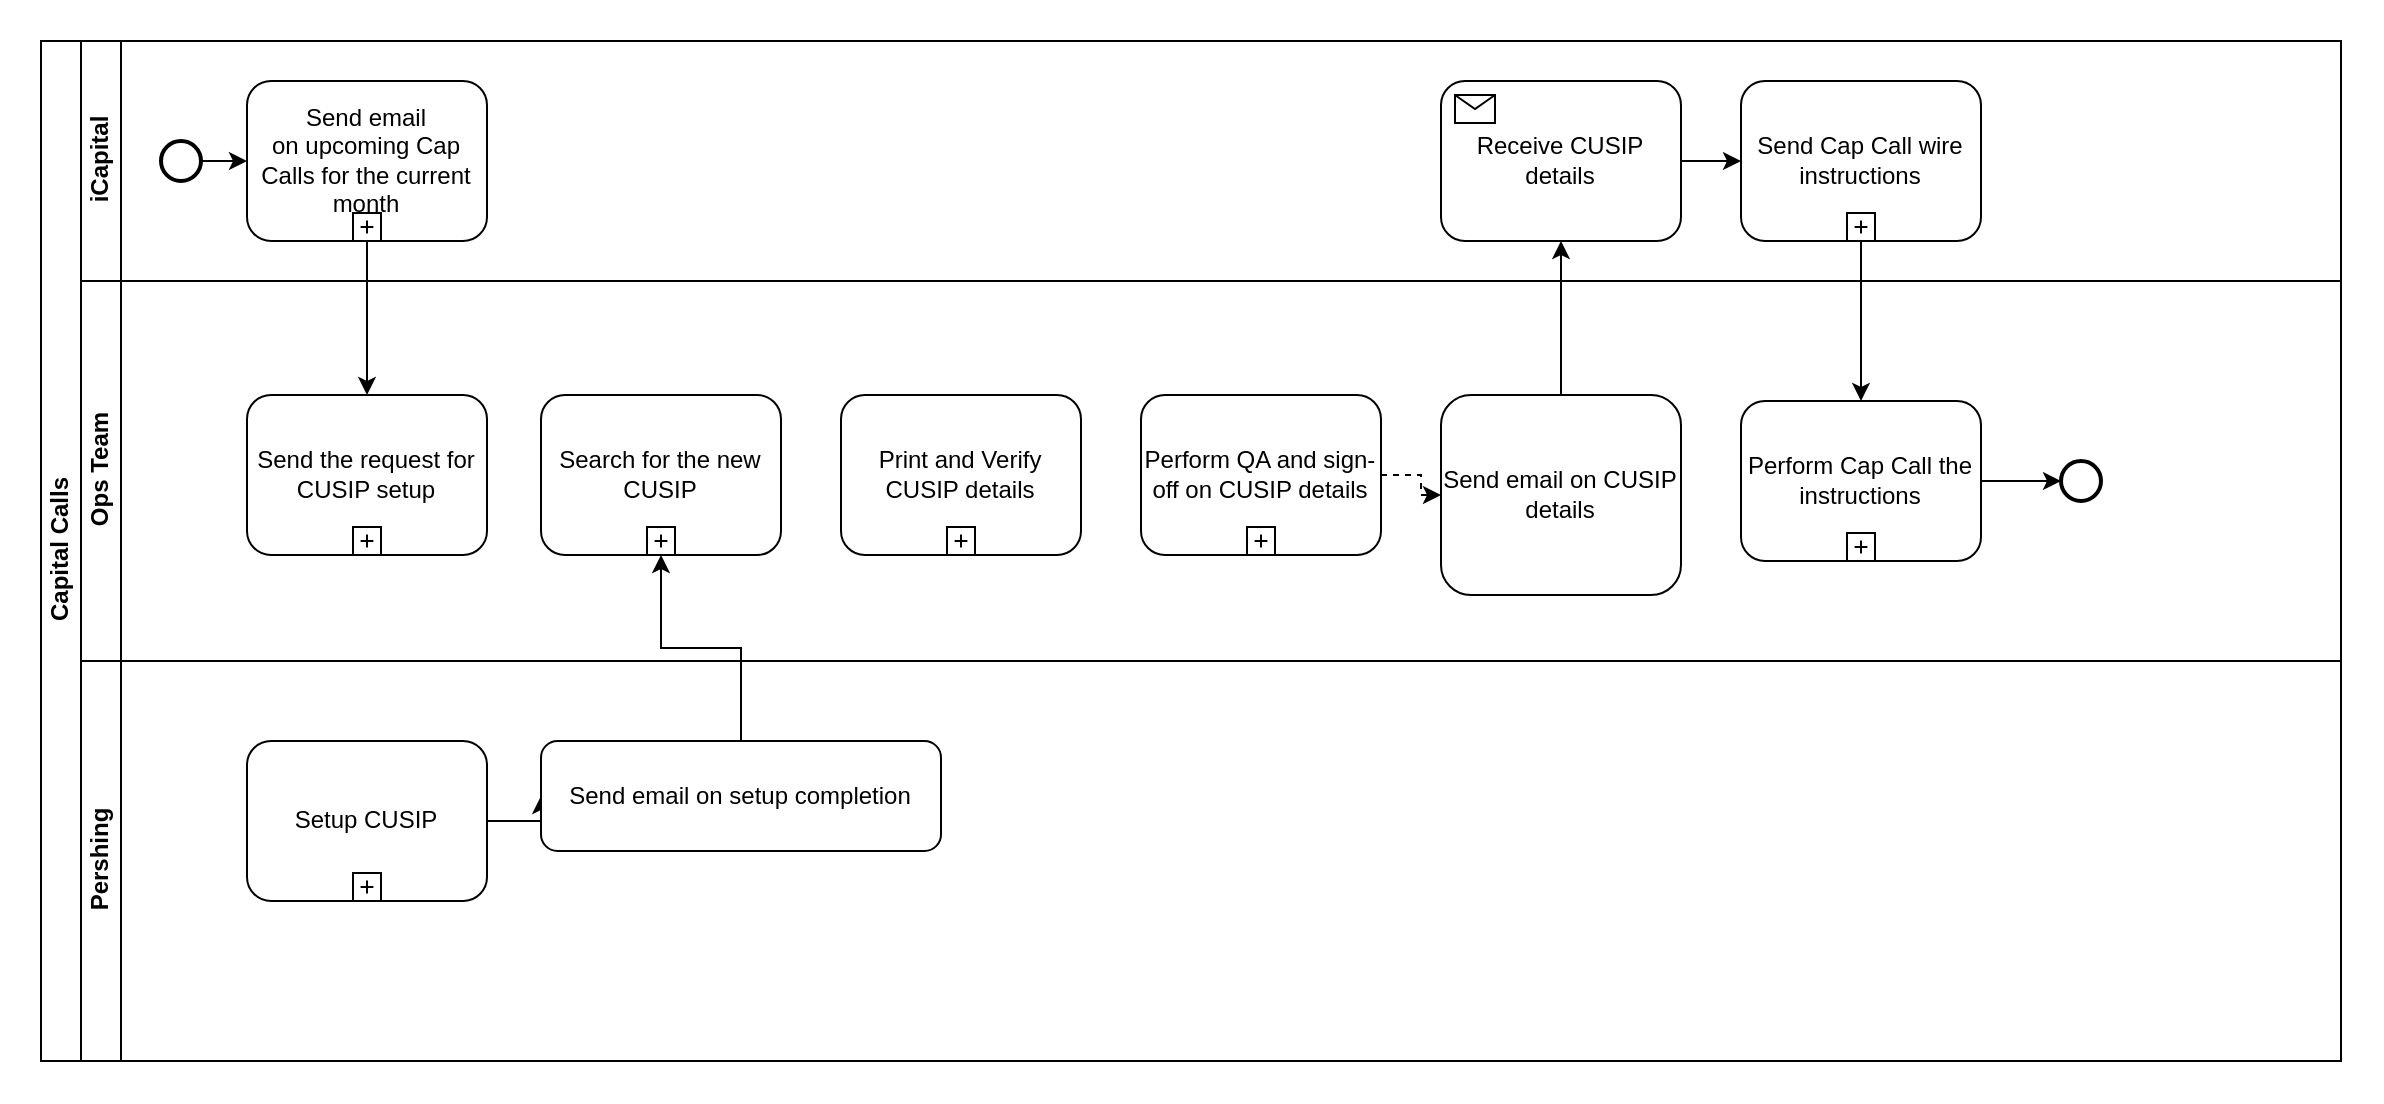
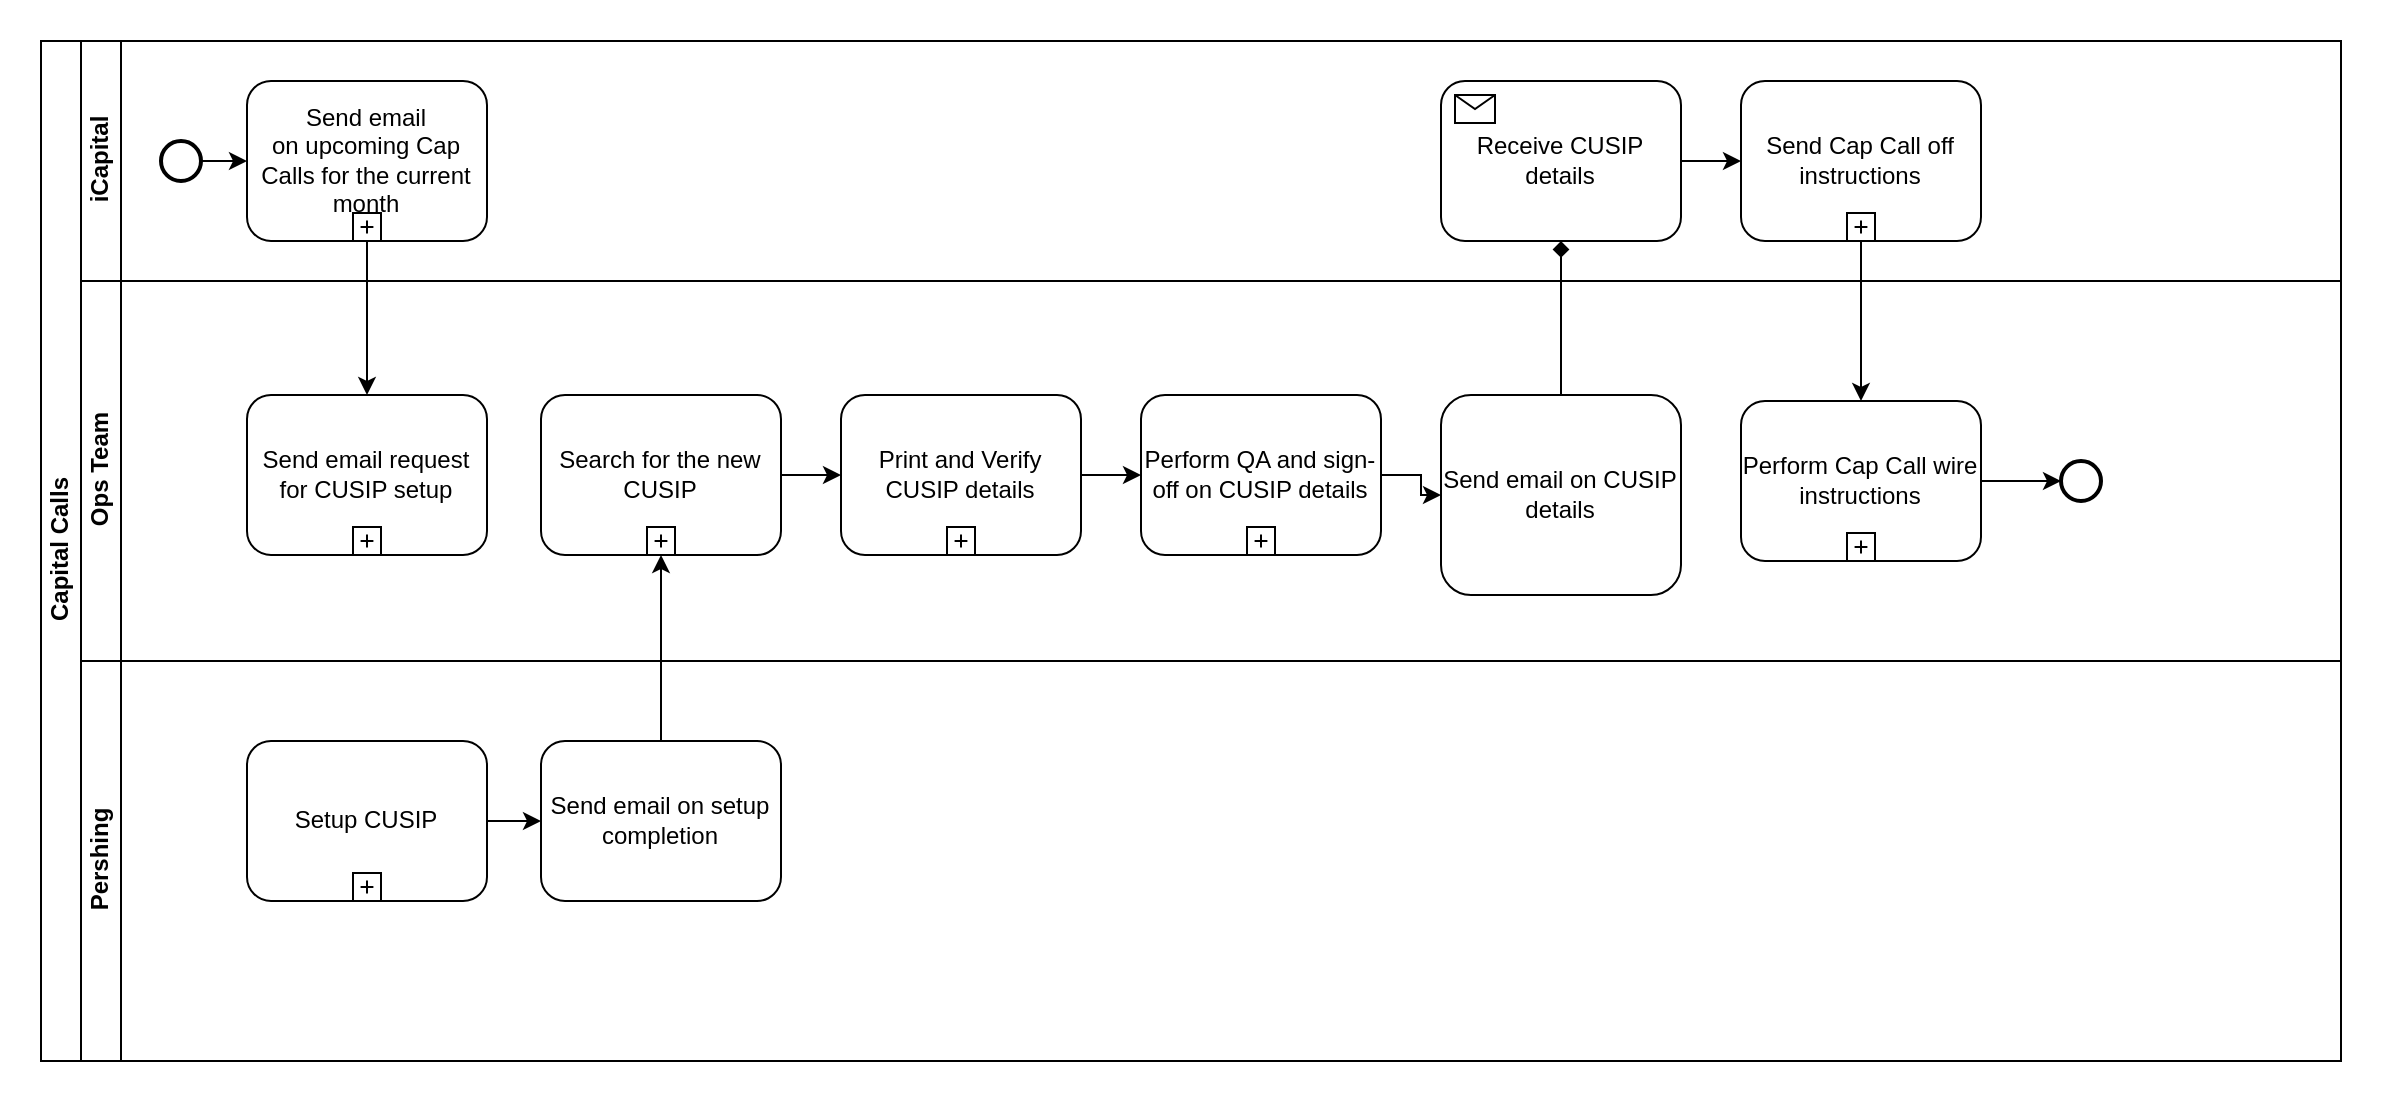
(1861, 161) -> (1861, 161)
(1561, 256) -> (1561, 257)
(367, 475) -> (367, 475)
none -> (818, 475)
none -> (1118, 475)
(1414, 475) -> (1414, 475)
(1861, 481) -> (1861, 481)
(741, 796) -> (661, 821)
